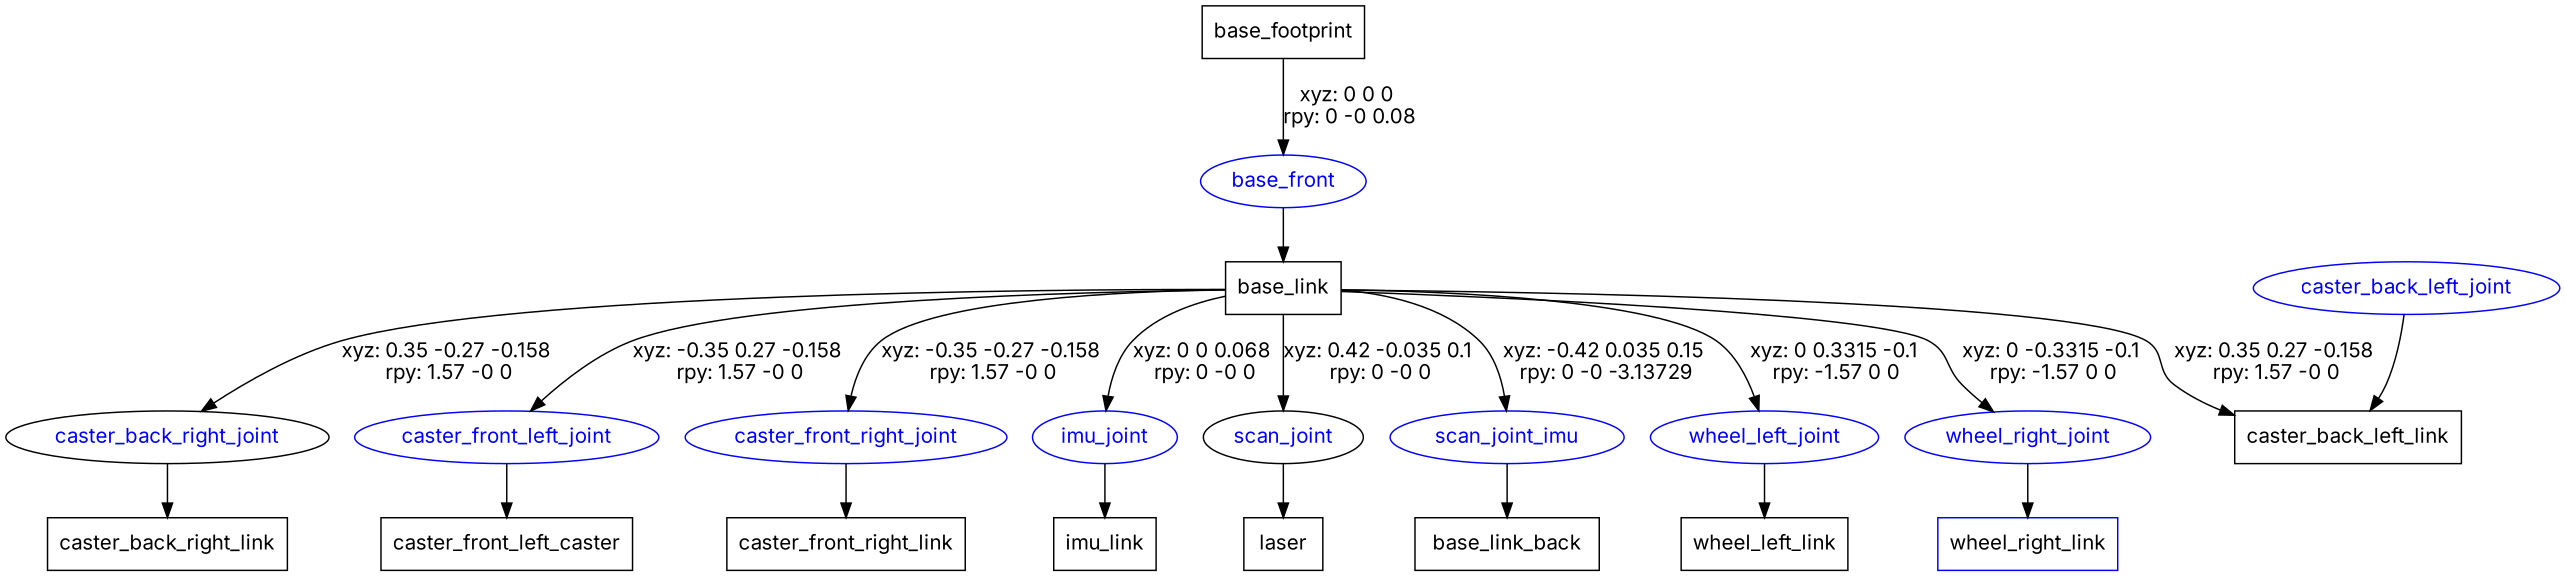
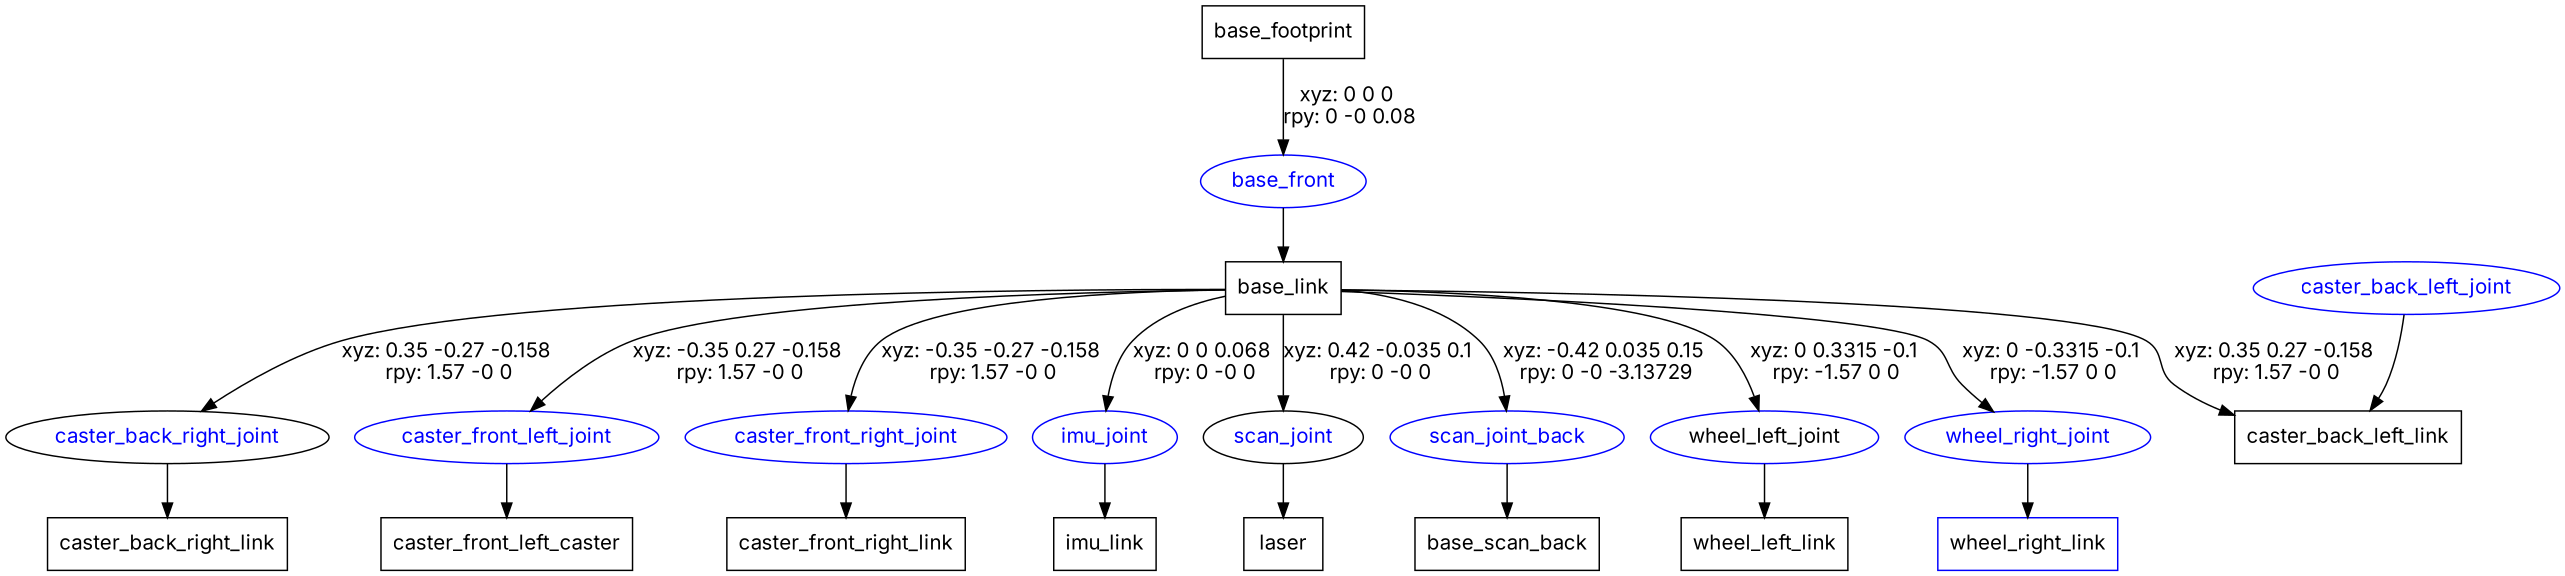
(1507, 437) -> (1507, 437)
(1765, 437) -> (1765, 437)
(1507, 544) -> (1507, 544)
